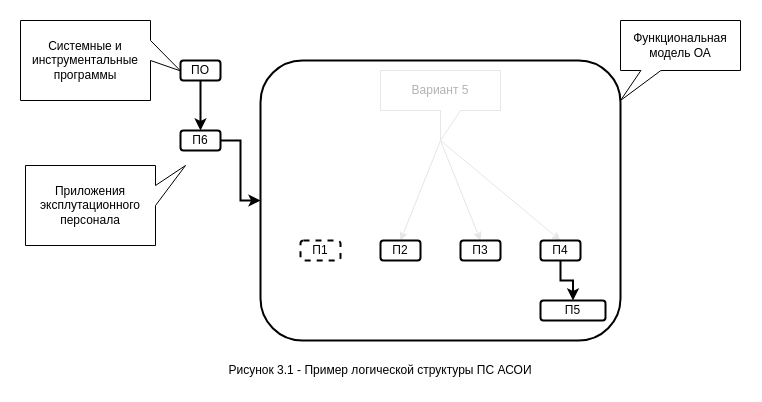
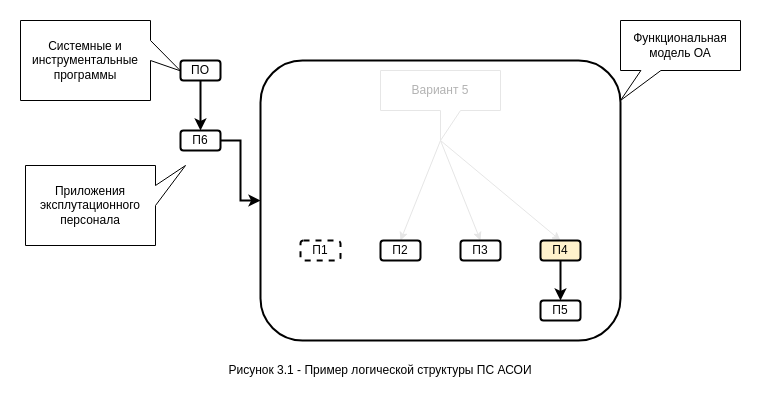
(561, 251) -> (561, 251)
(573, 311) -> (561, 311)
